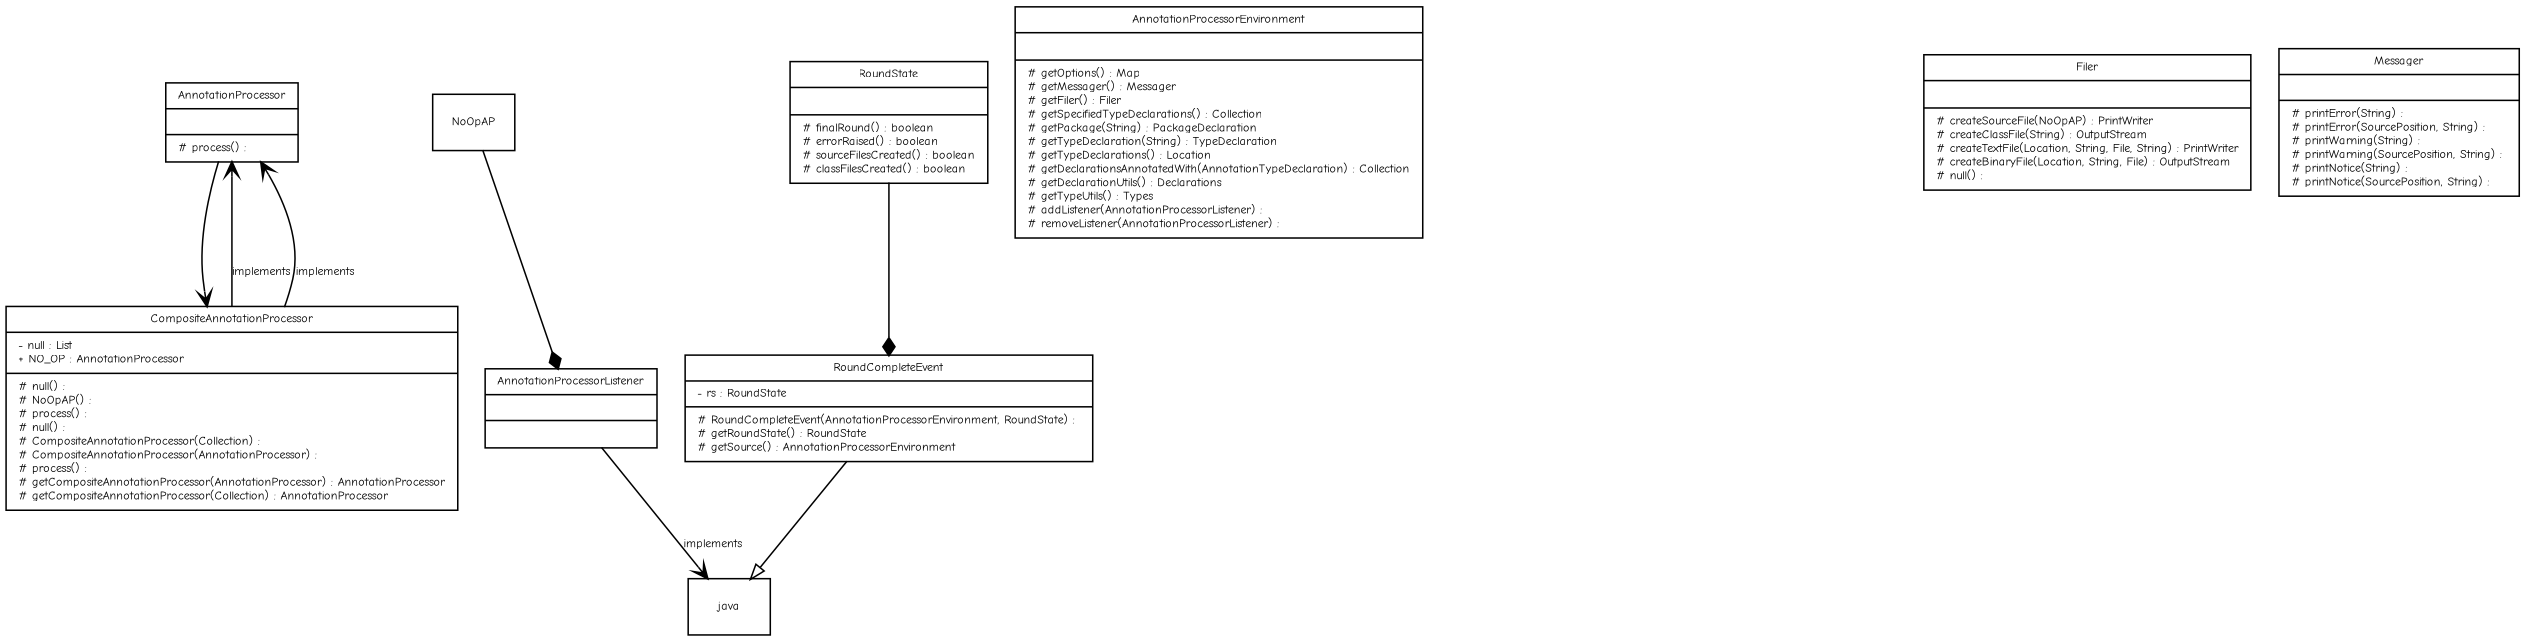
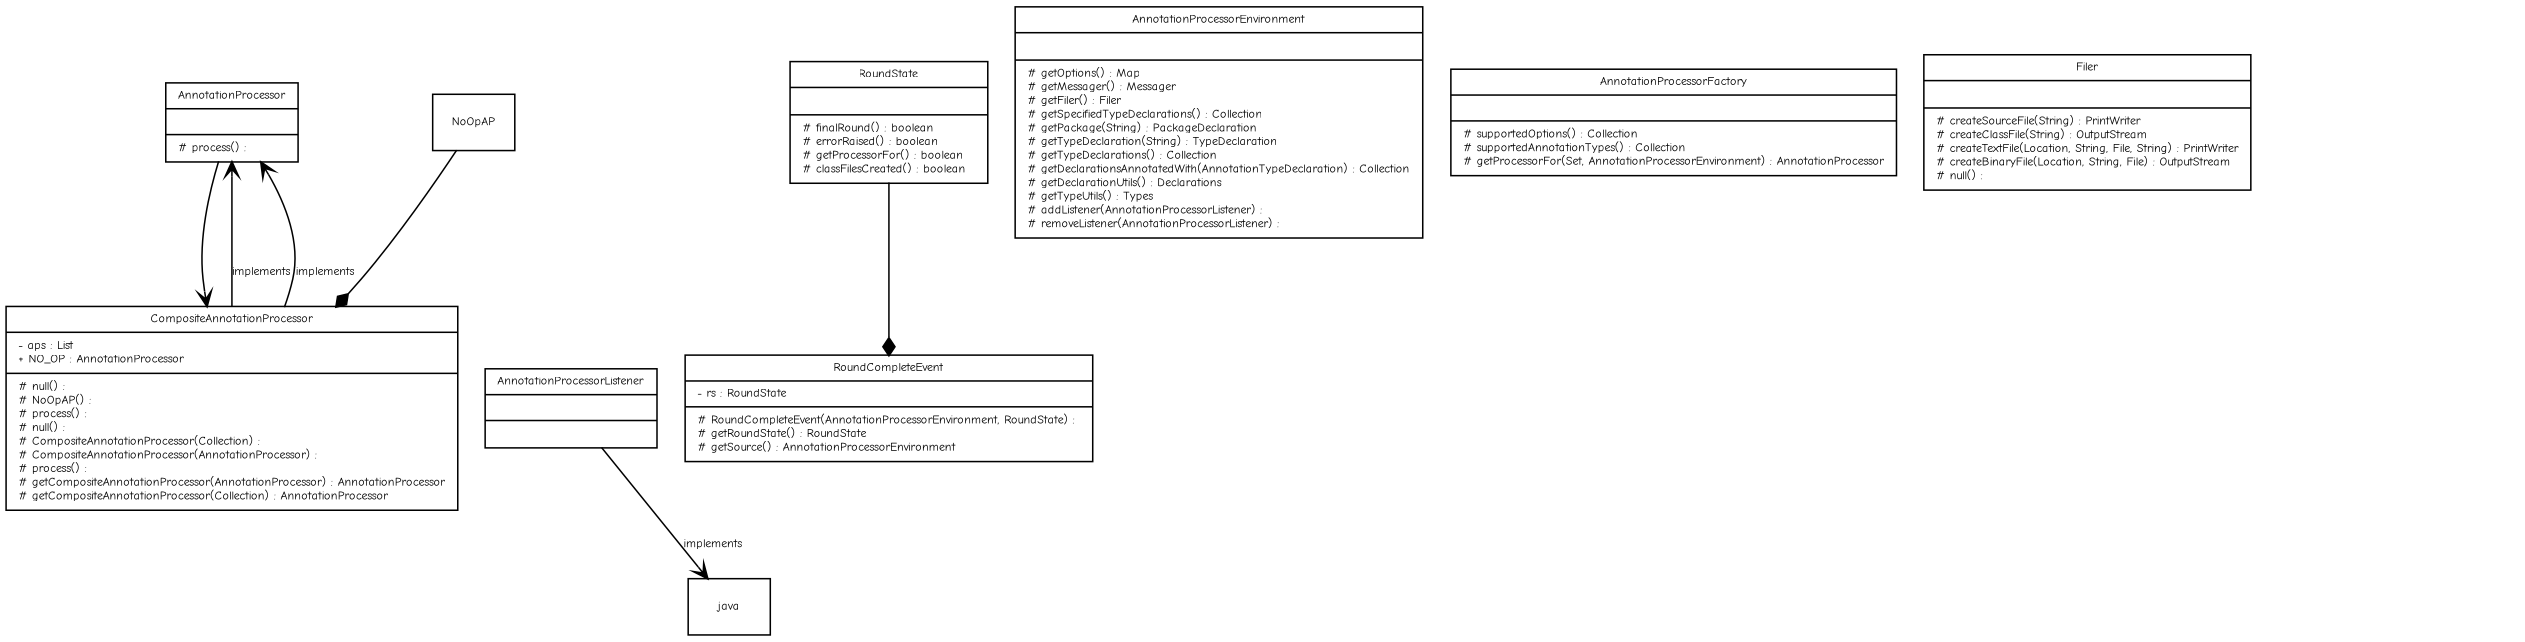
(2045, 121) -> (2039, 121)
none -> (1674, 122)
(2399, 122) -> none
(889, 155) -> (883, 155)
(1119, 155) -> (1122, 155)
(517, 251) -> (405, 224)
(46, 345) -> (46, 345)
(804, 514) -> none
